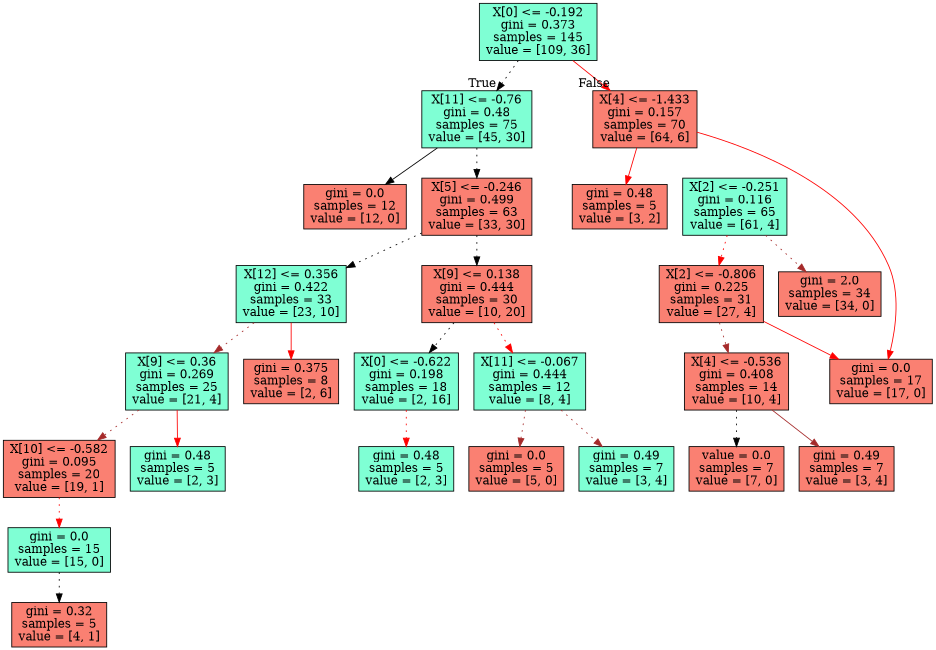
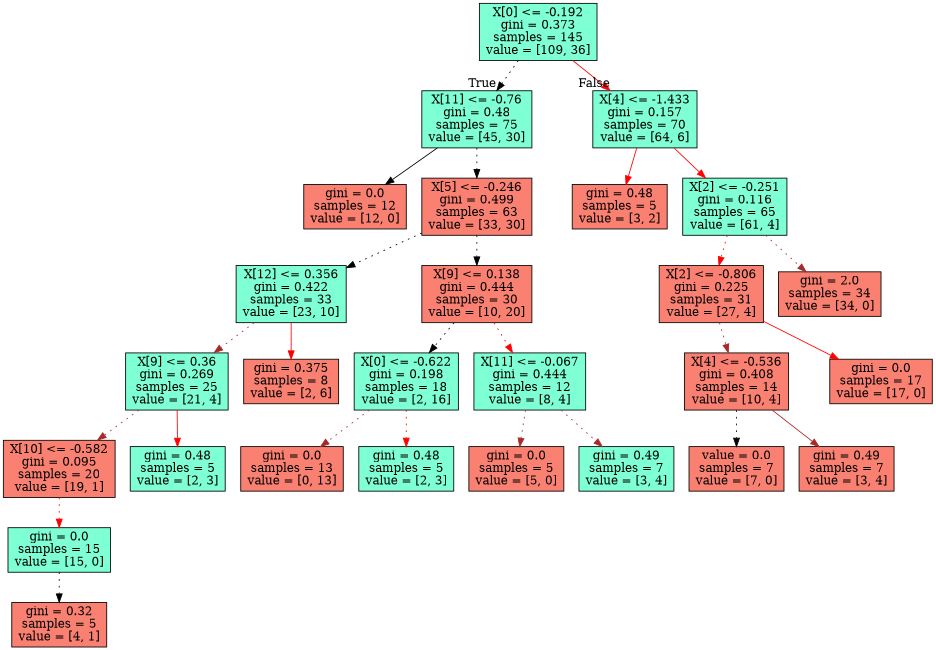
(645, 119) -> (645, 119)
(842, 205) -> (687, 160)
none -> (292, 469)
